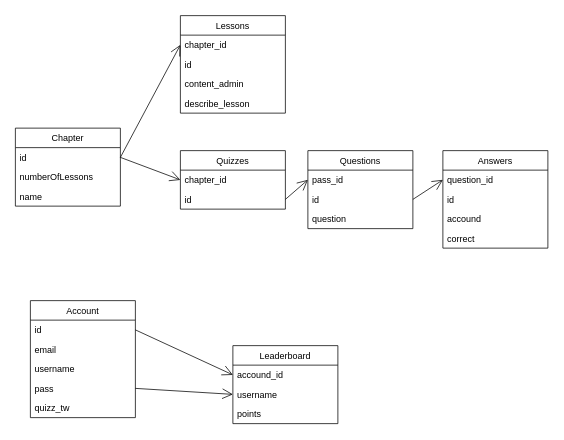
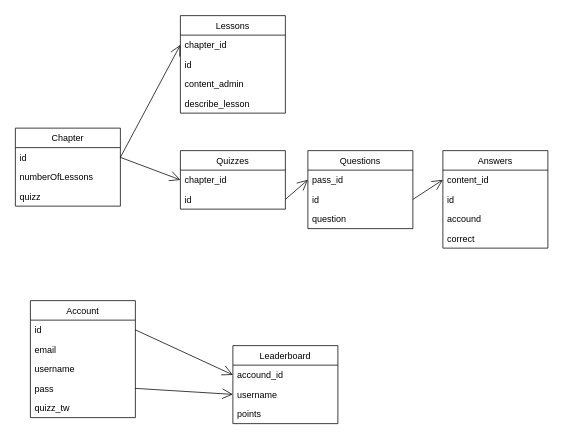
(472, 180) -> (471, 180)
(30, 197) -> (31, 197)
